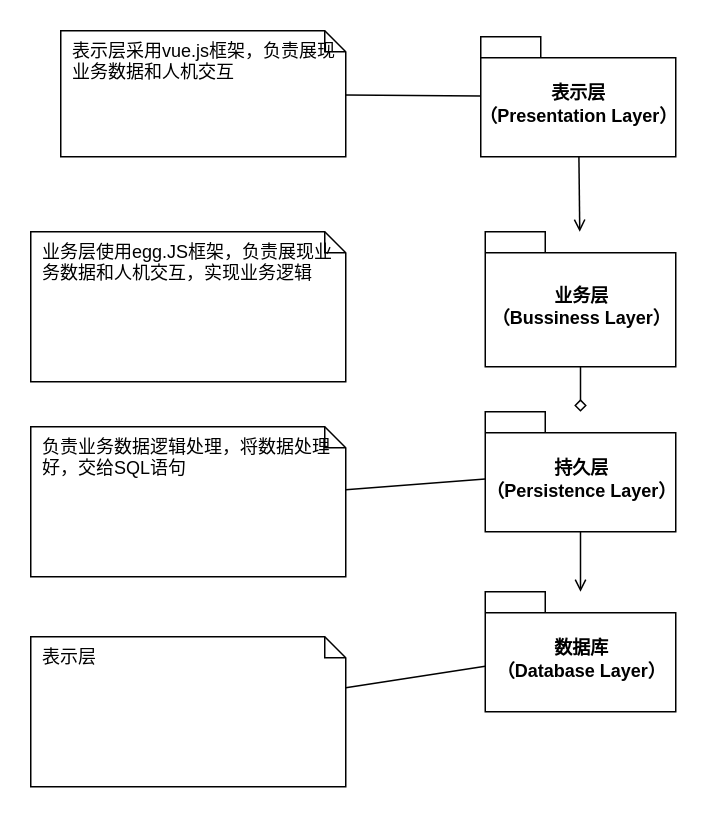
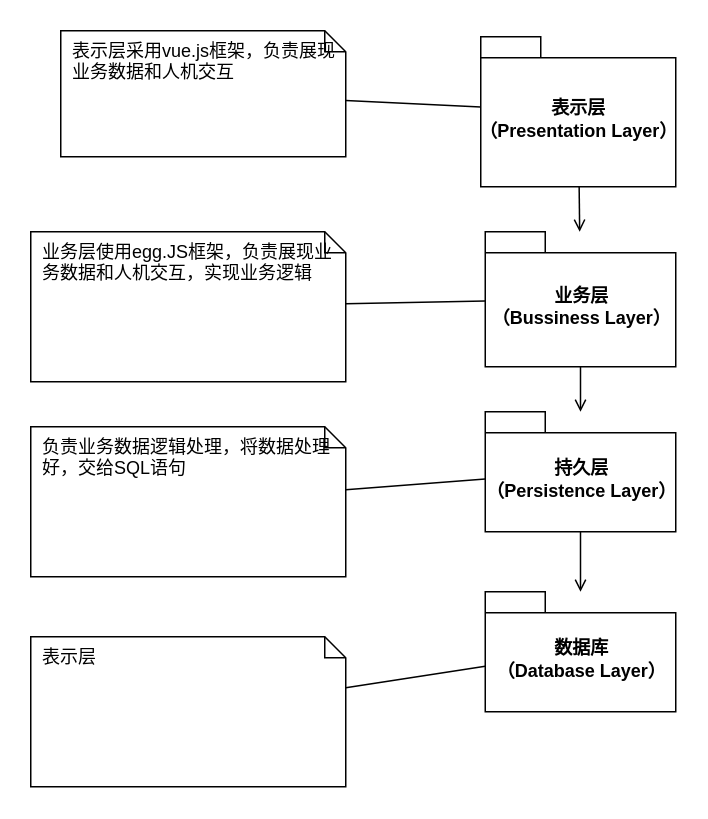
(578, 97) -> (578, 112)
none -> (416, 302)
(581, 399) -> (581, 403)
